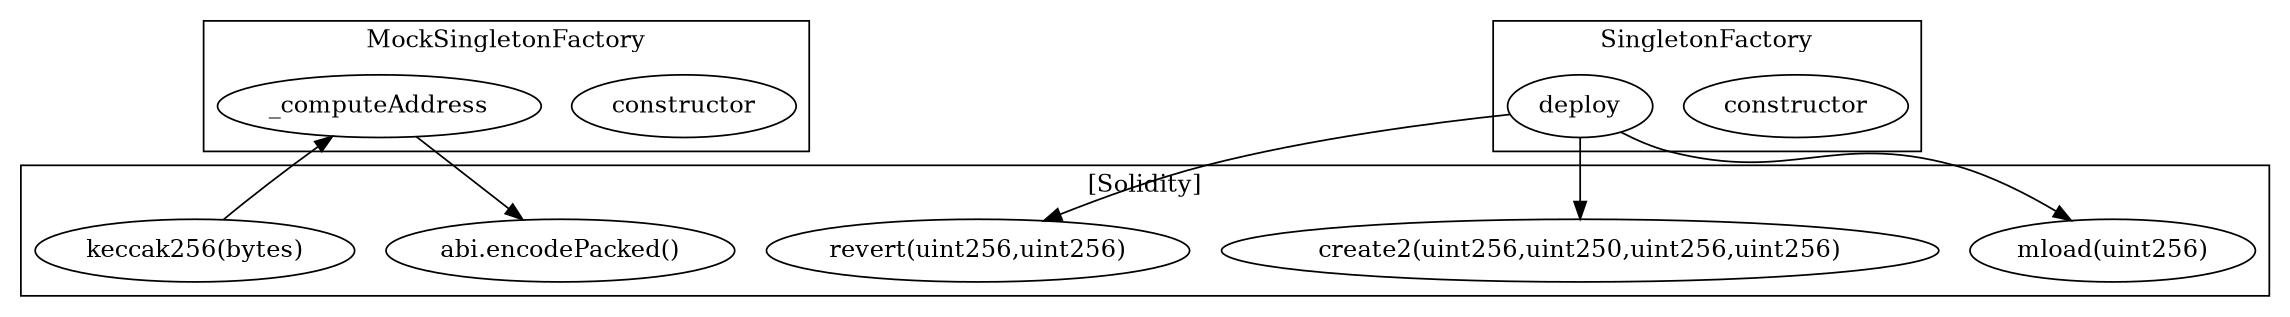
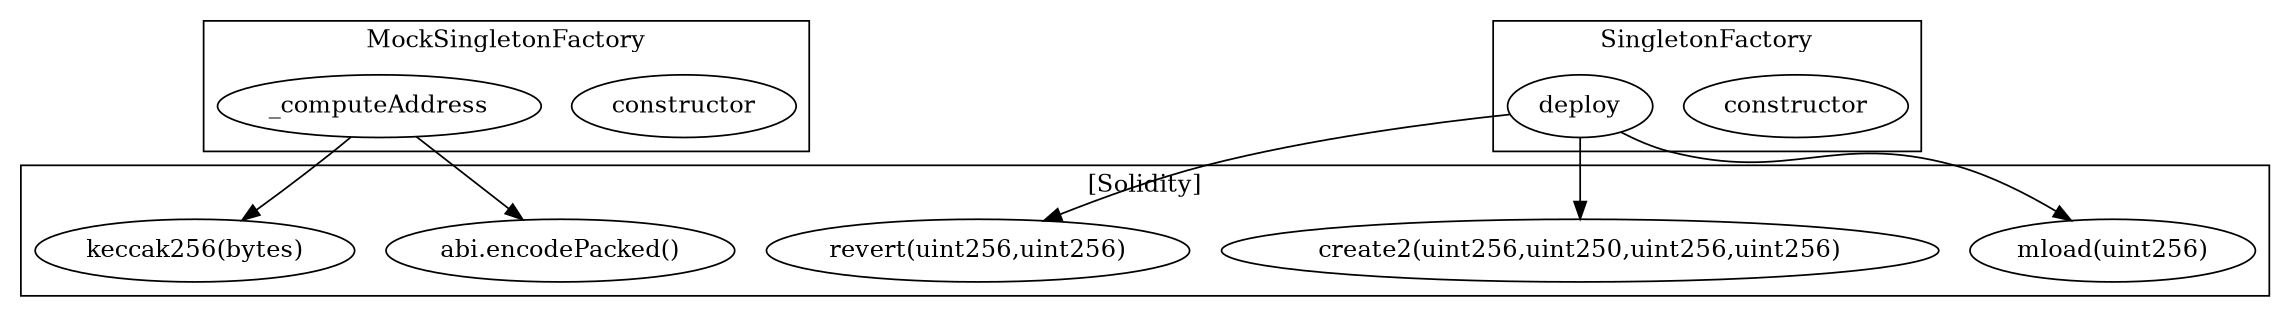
(270, 182) -> (302, 176)
